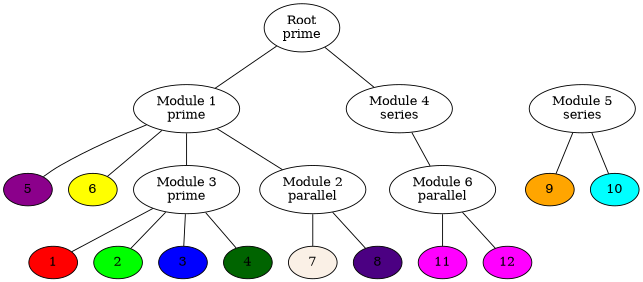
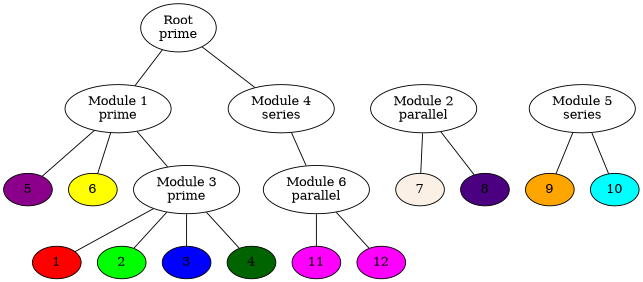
(250, 149) -> none
